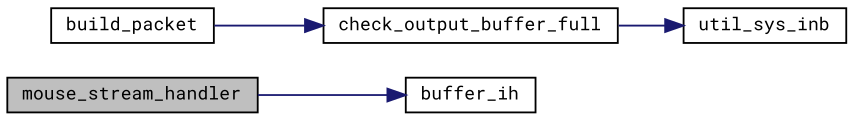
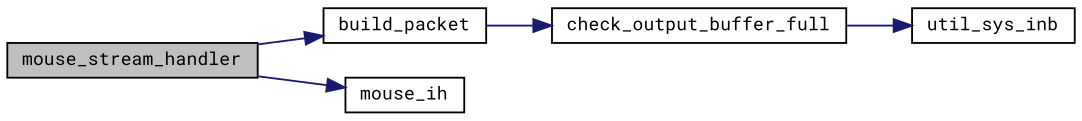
none -> (282, 41)
(471, 95) -> (405, 95)
